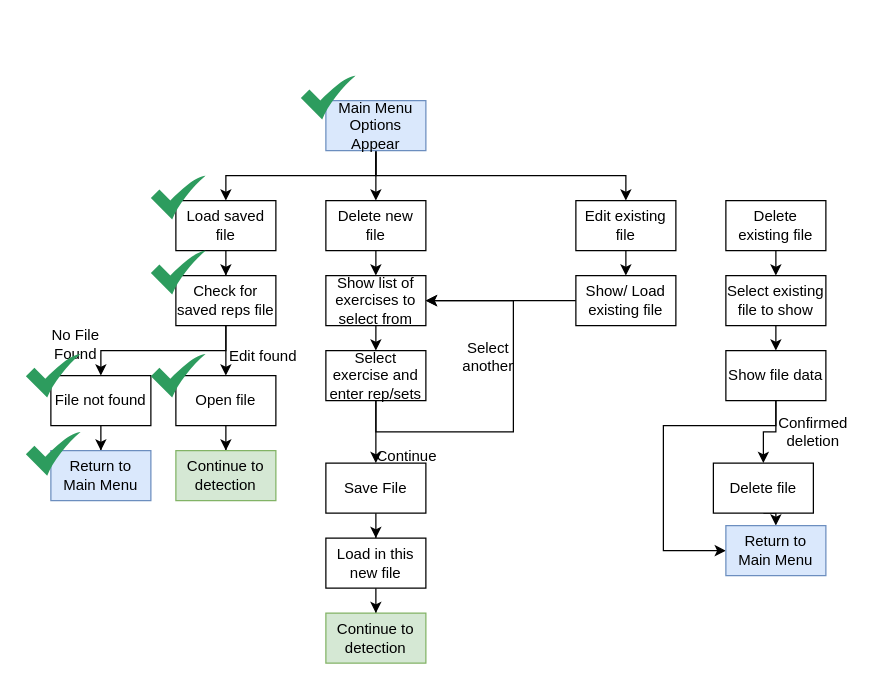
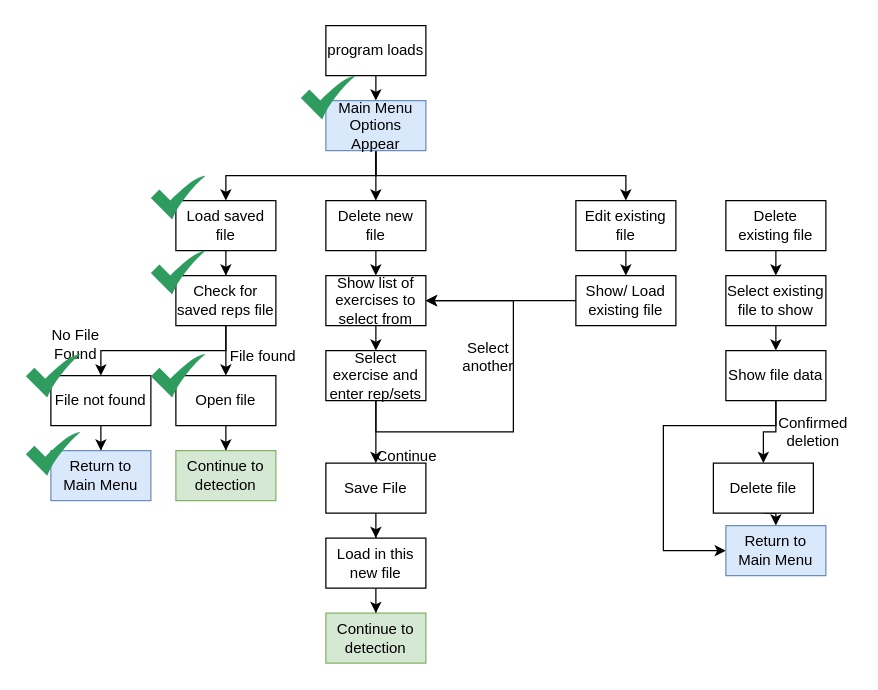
none -> (376, 51)
none -> (376, 84)
(263, 357) -> (263, 357)
